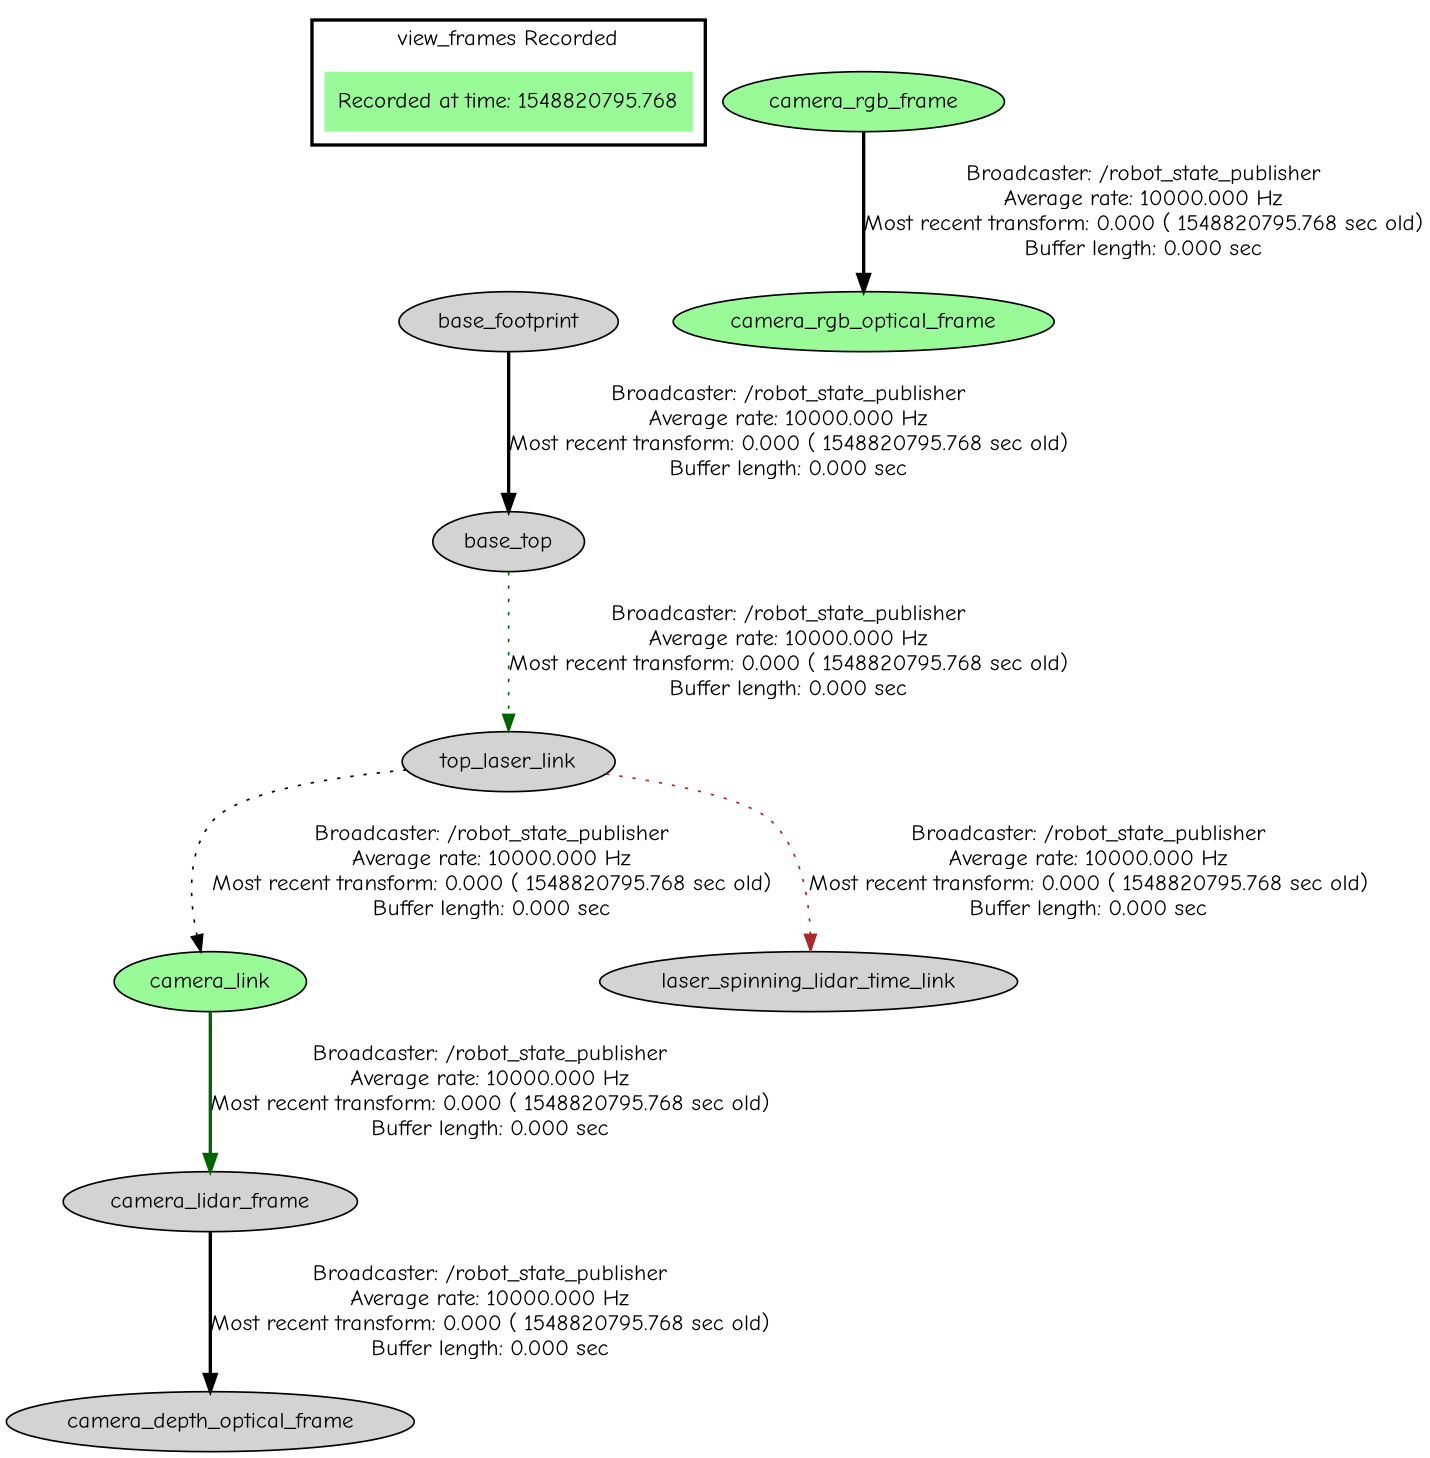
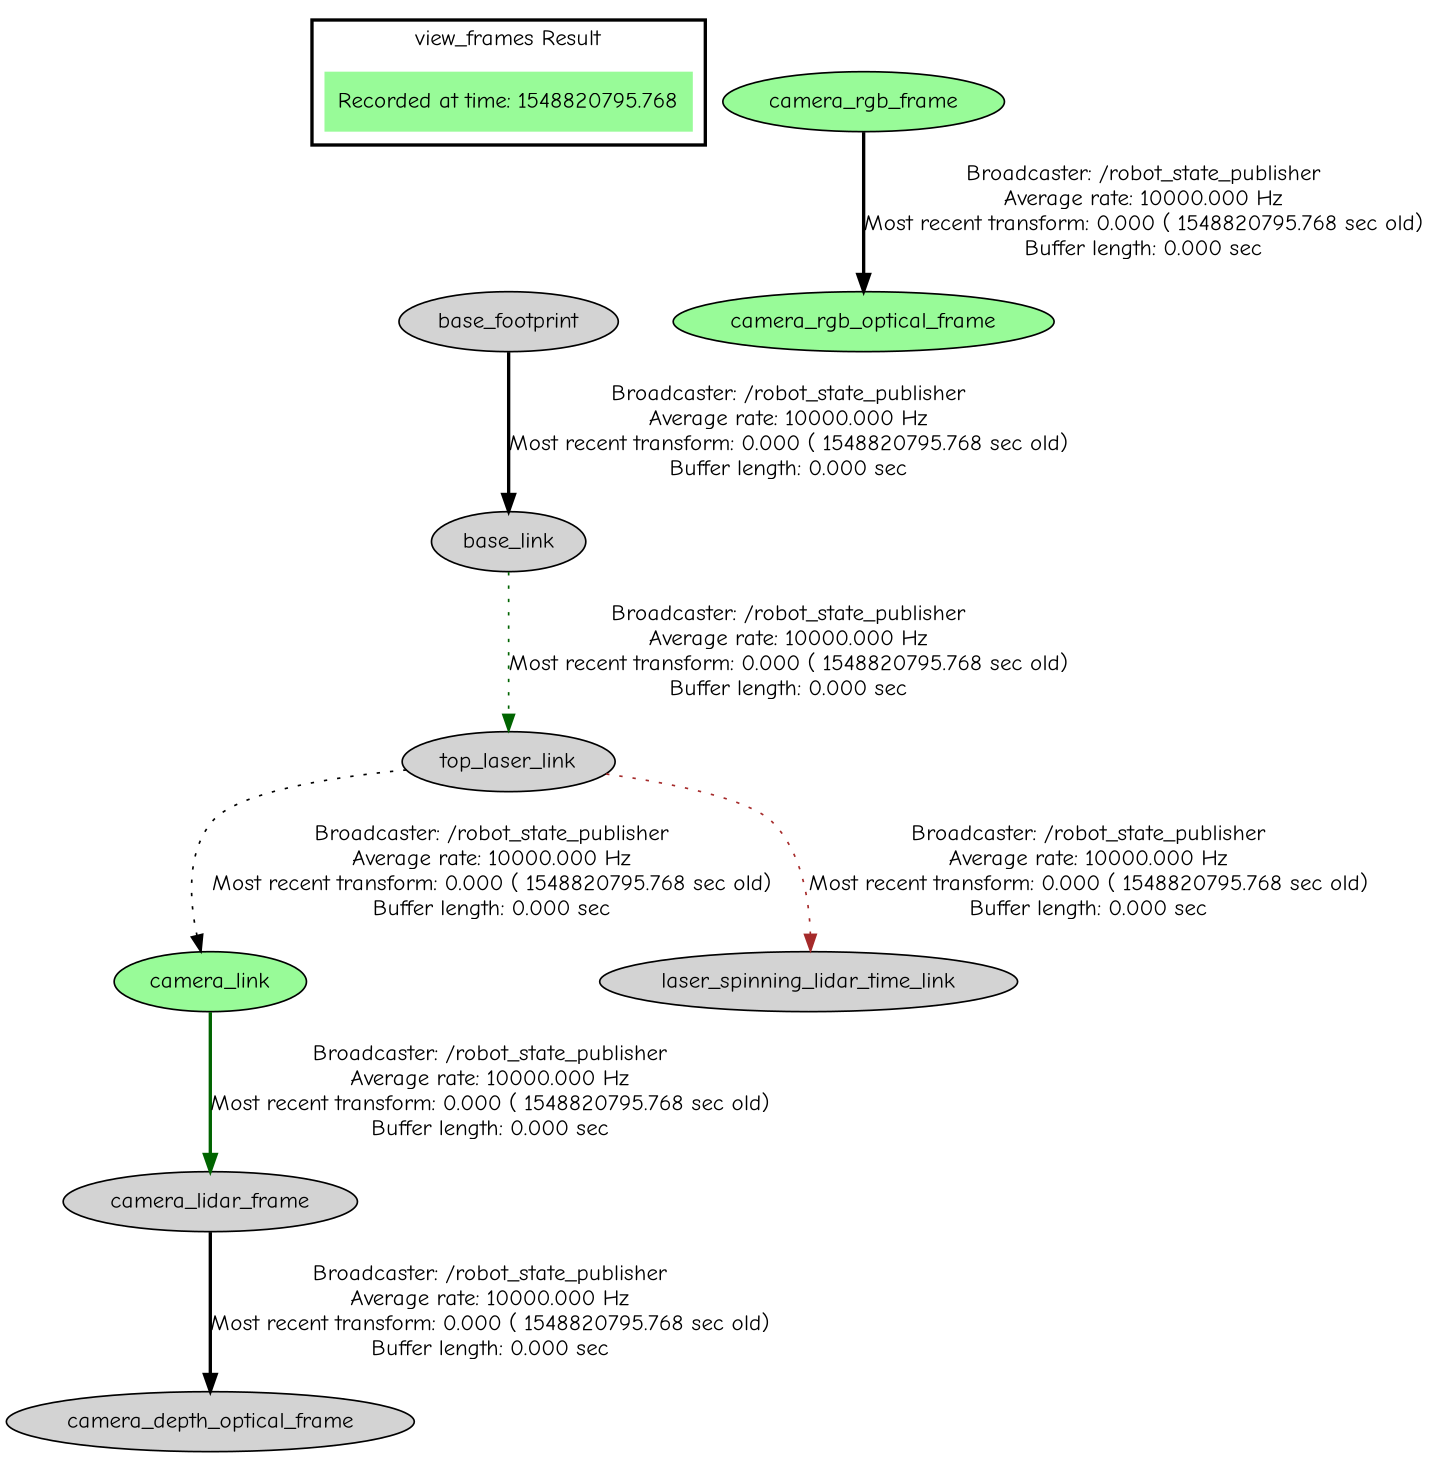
(509, 39) -> (509, 39)
(509, 542) -> (509, 542)
